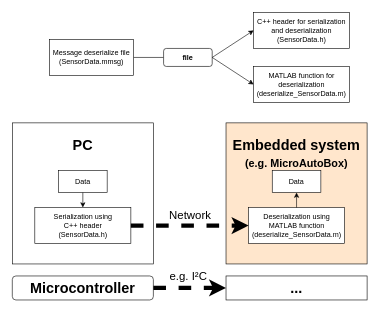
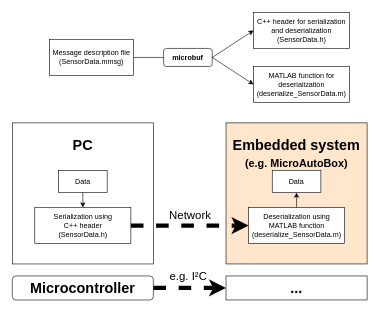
(92, 57) -> (92, 57)
(188, 57) -> (188, 57)
